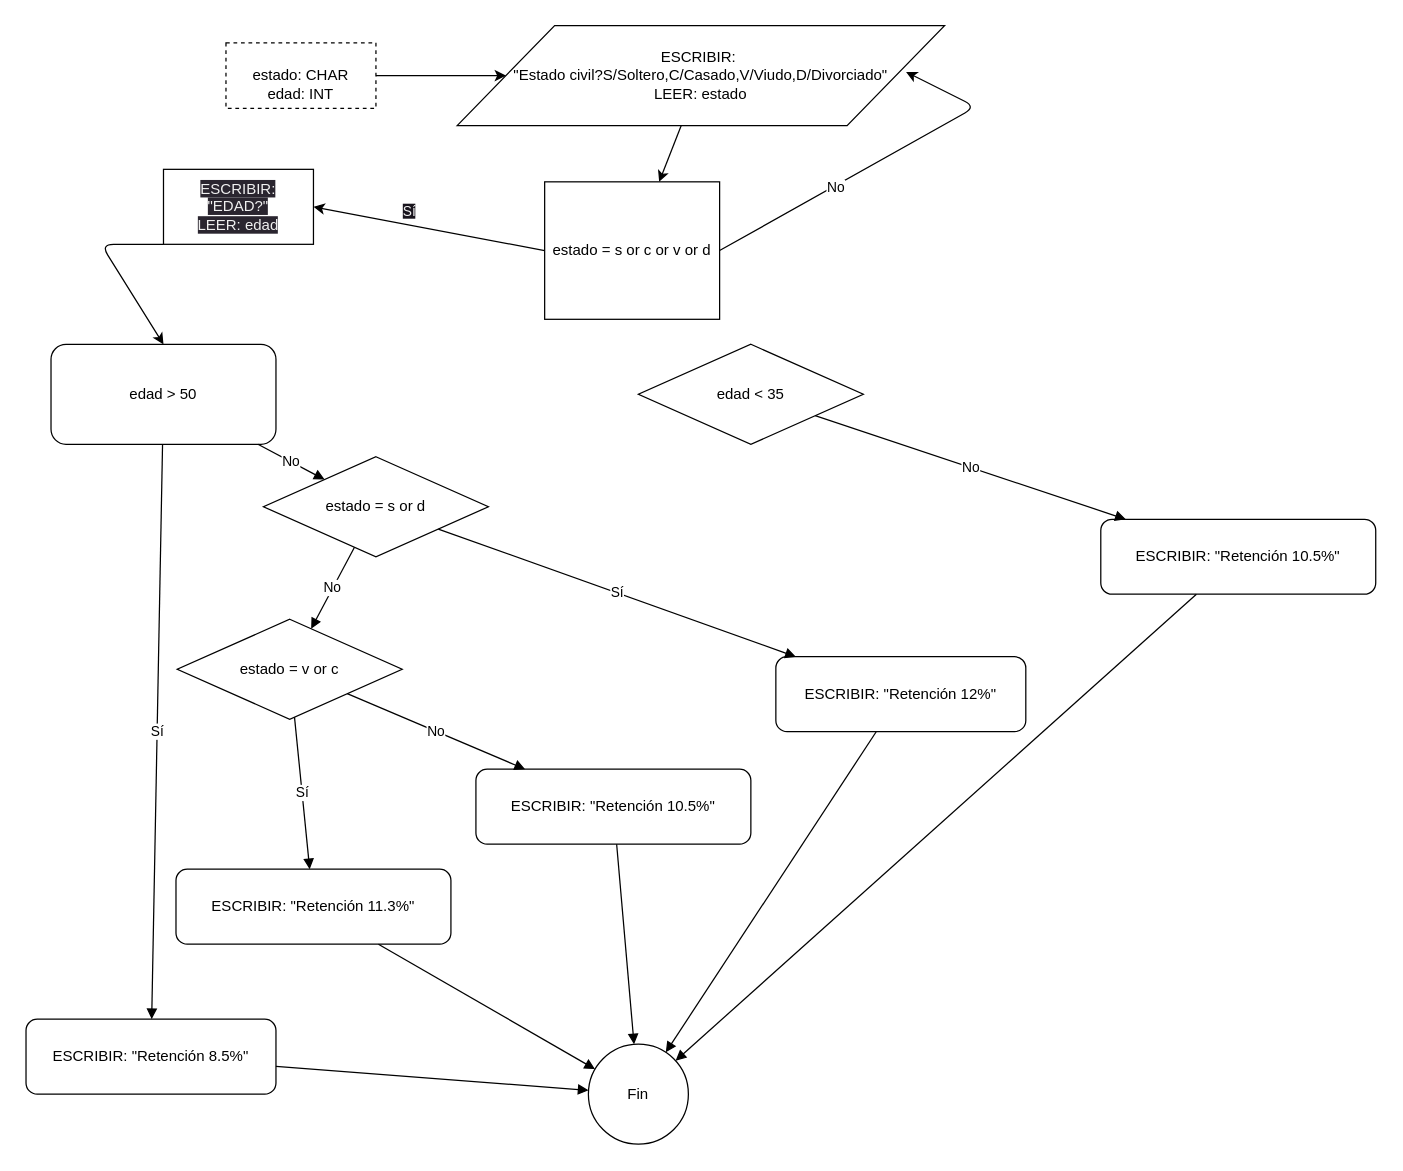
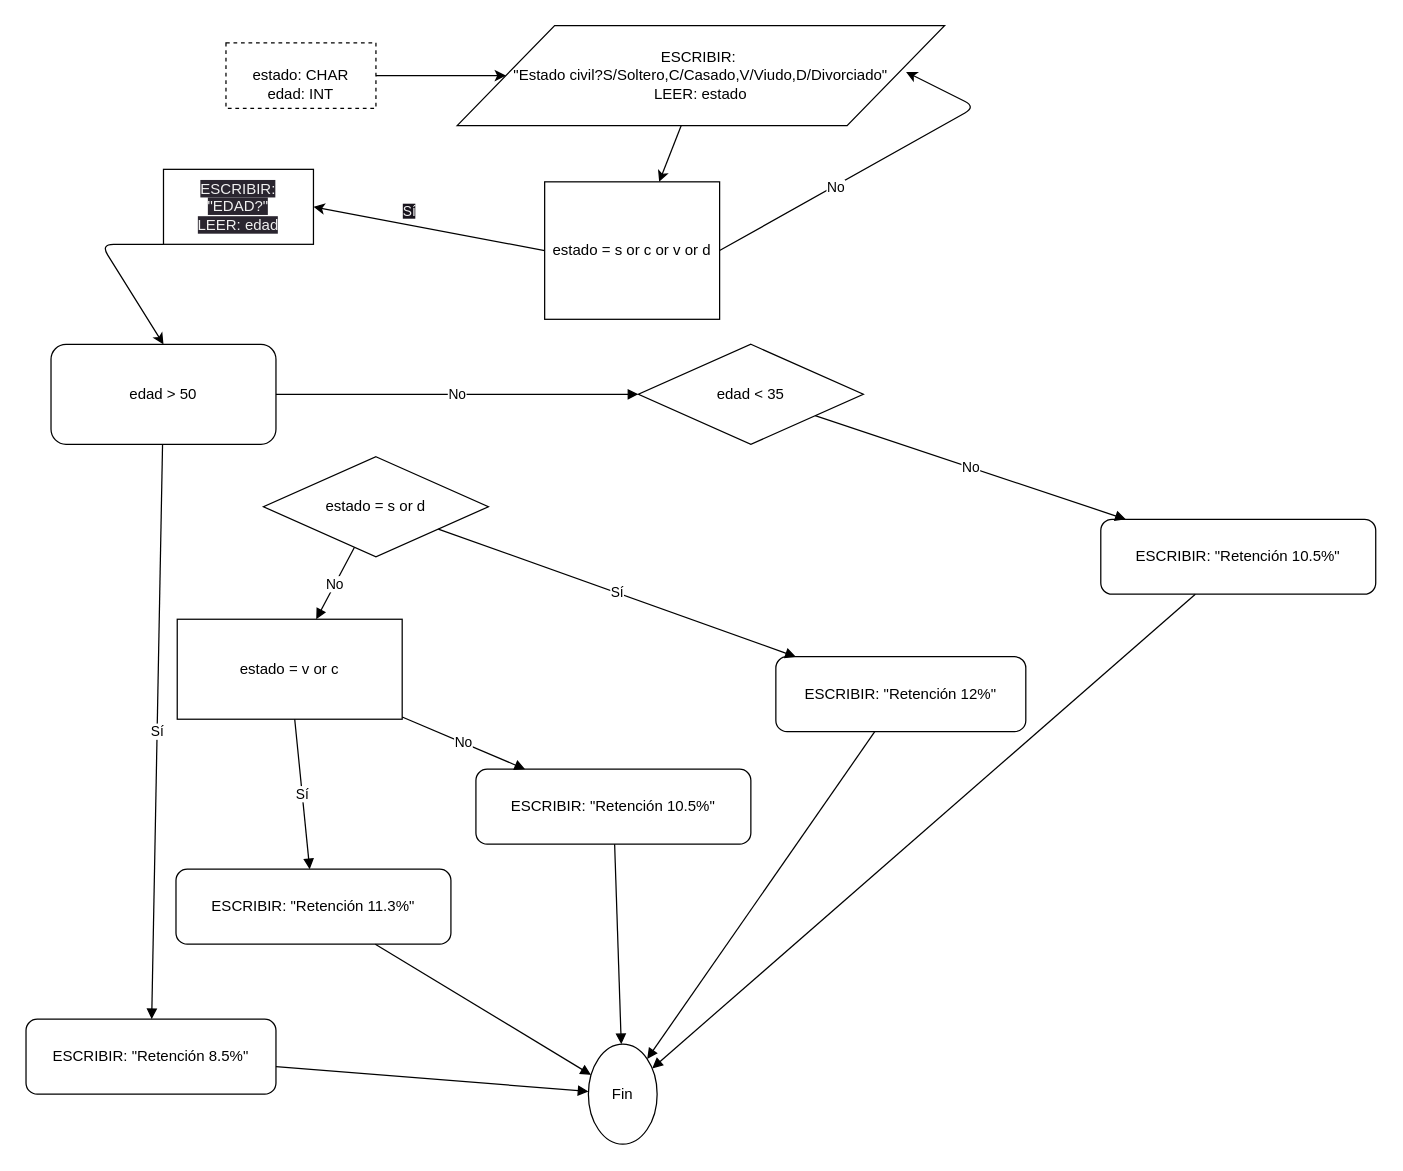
(286, 459) -> (452, 394)
(289, 669) -> (289, 669)
(638, 1094) -> (623, 1094)
